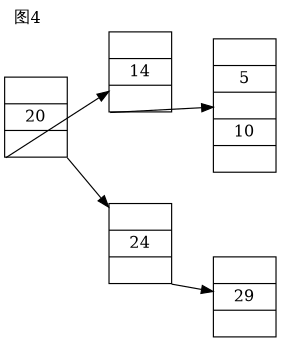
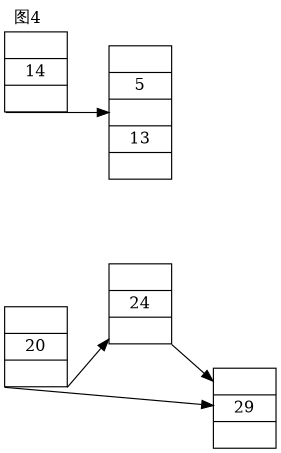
(52, 128) -> (103, 396)
(245, 132) -> (140, 139)
